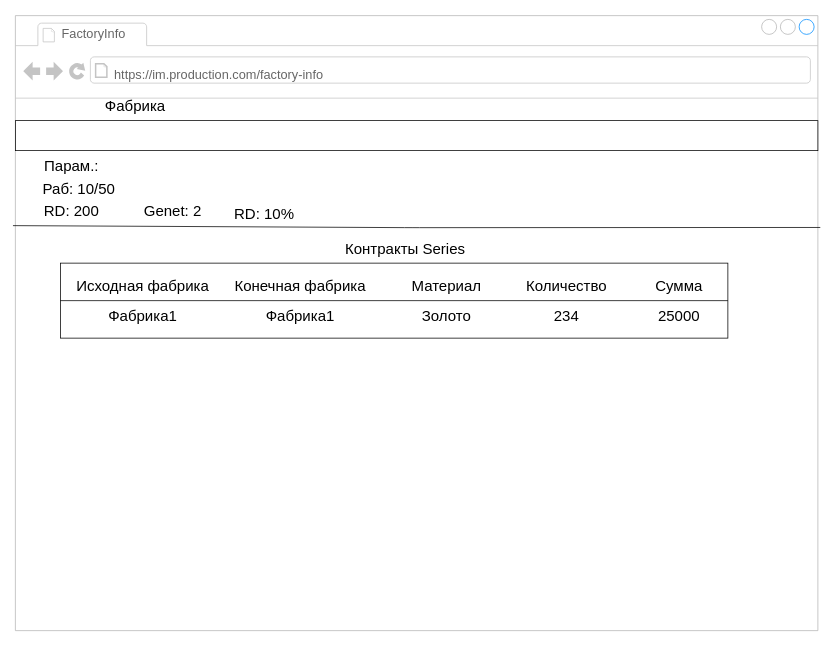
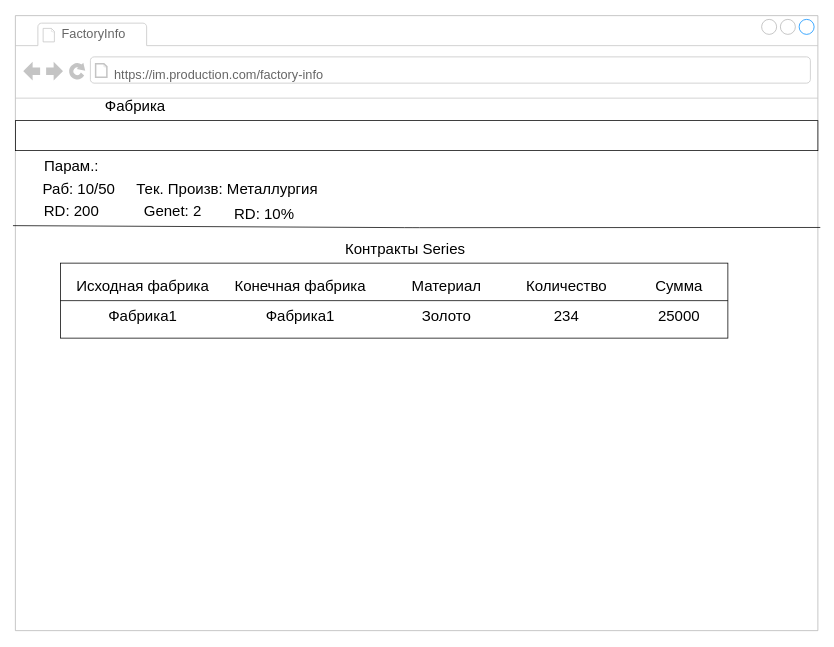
none -> (227, 188)
